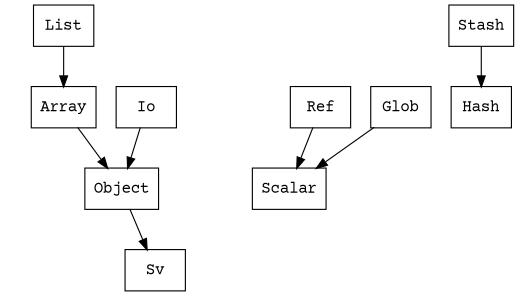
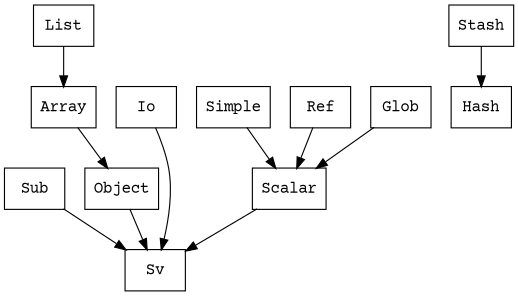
none -> (233, 107)
(136, 143) -> (170, 183)
none -> (35, 189)
none -> (226, 227)
